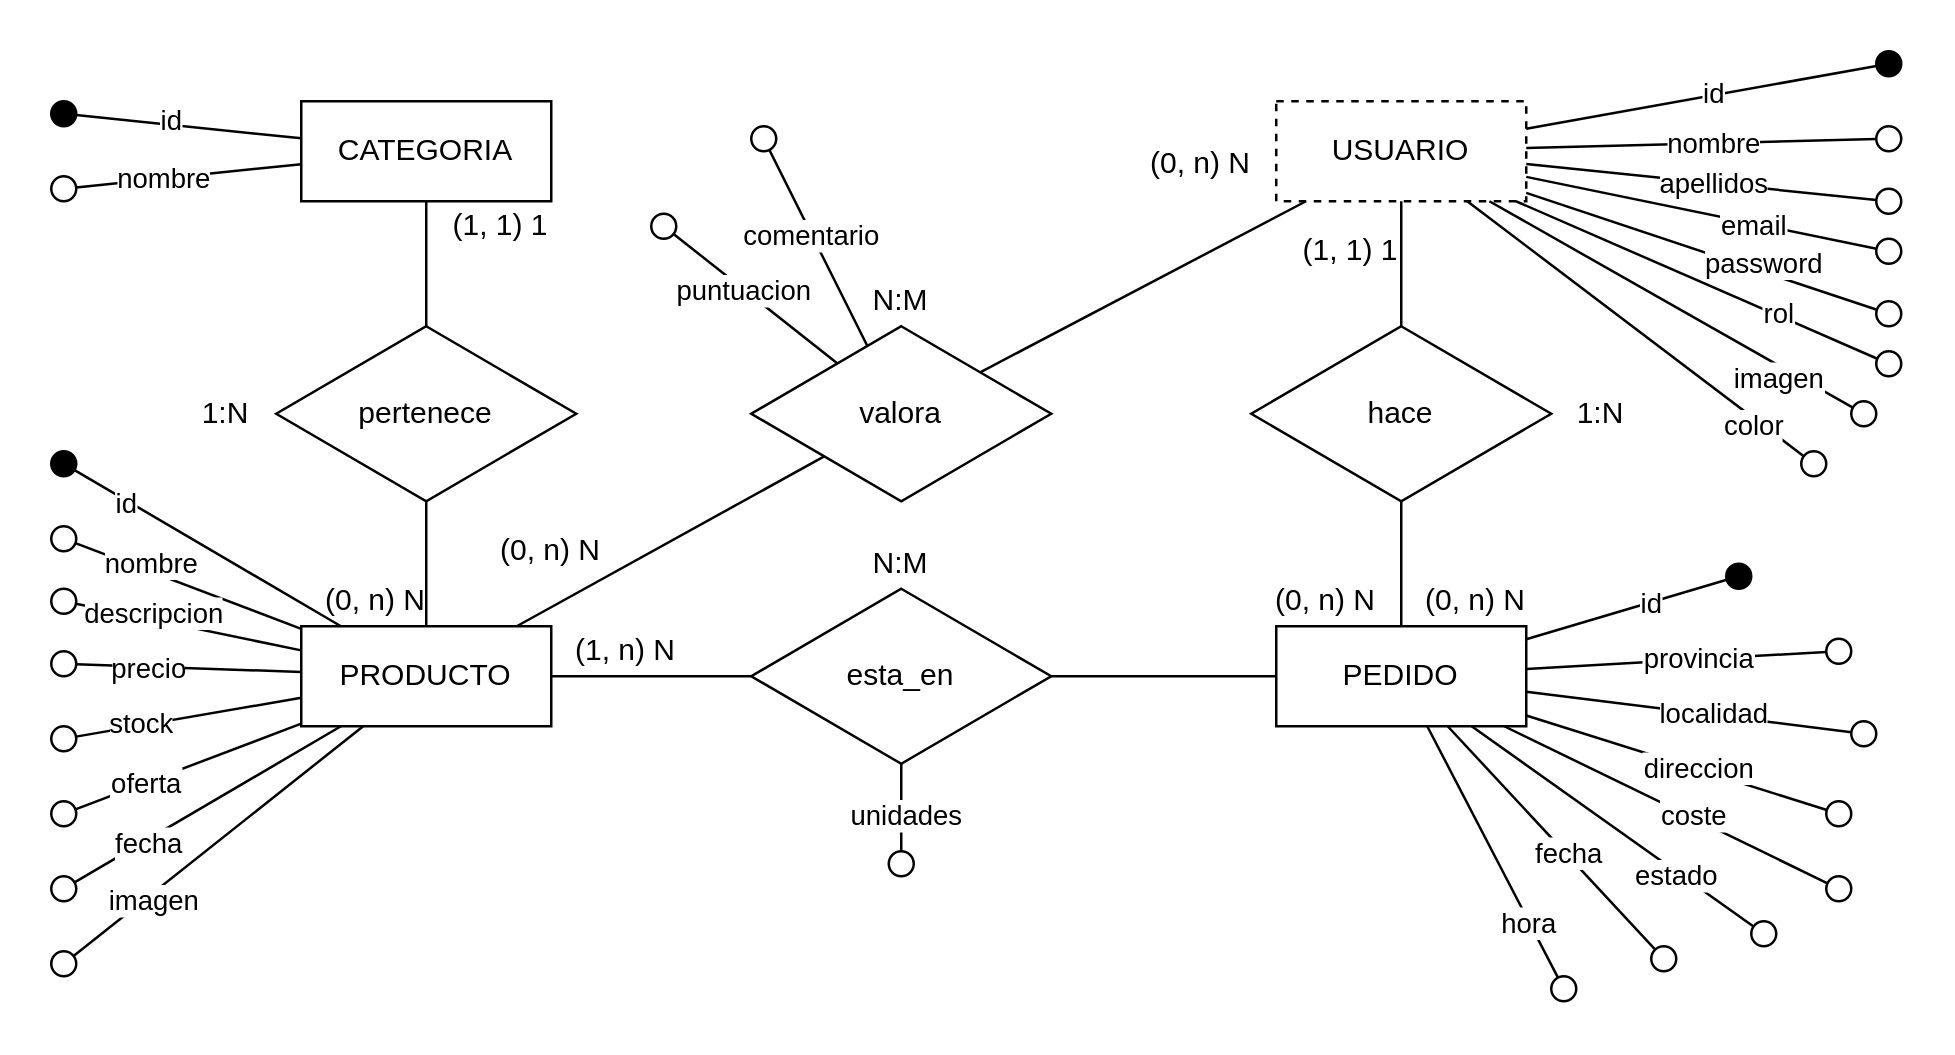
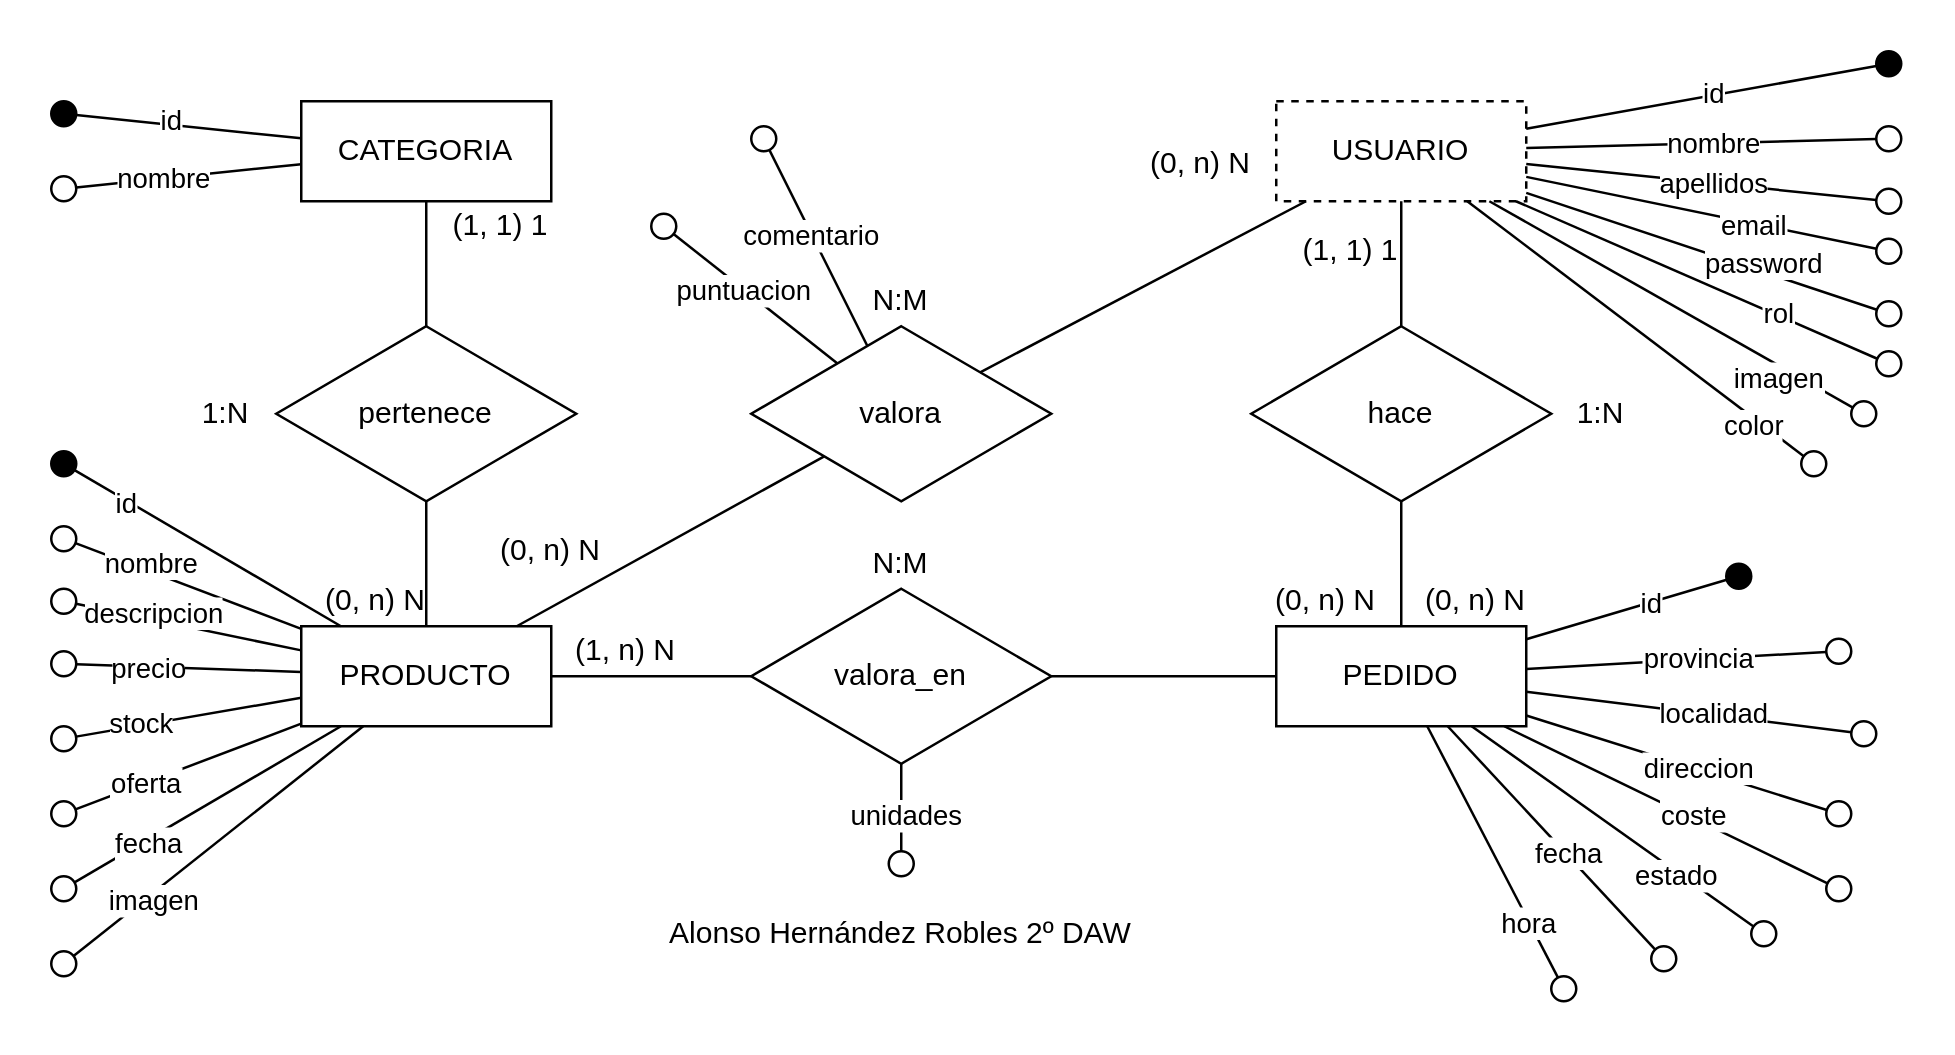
(901, 676) -> (901, 676)
none -> (901, 934)
